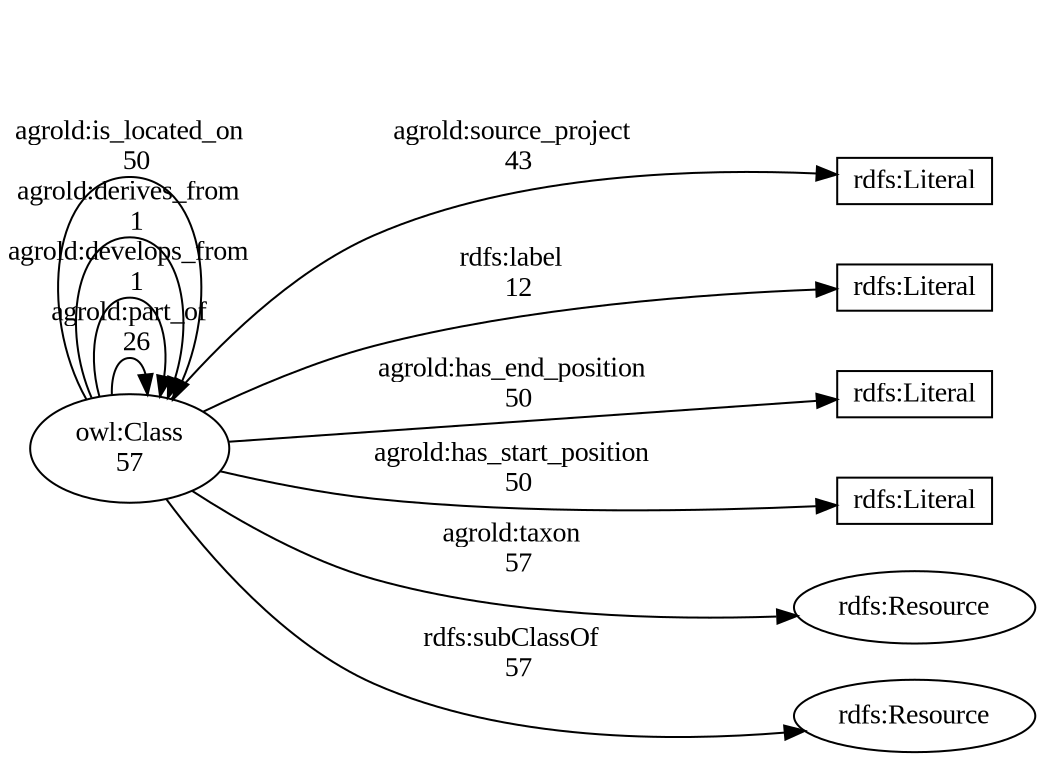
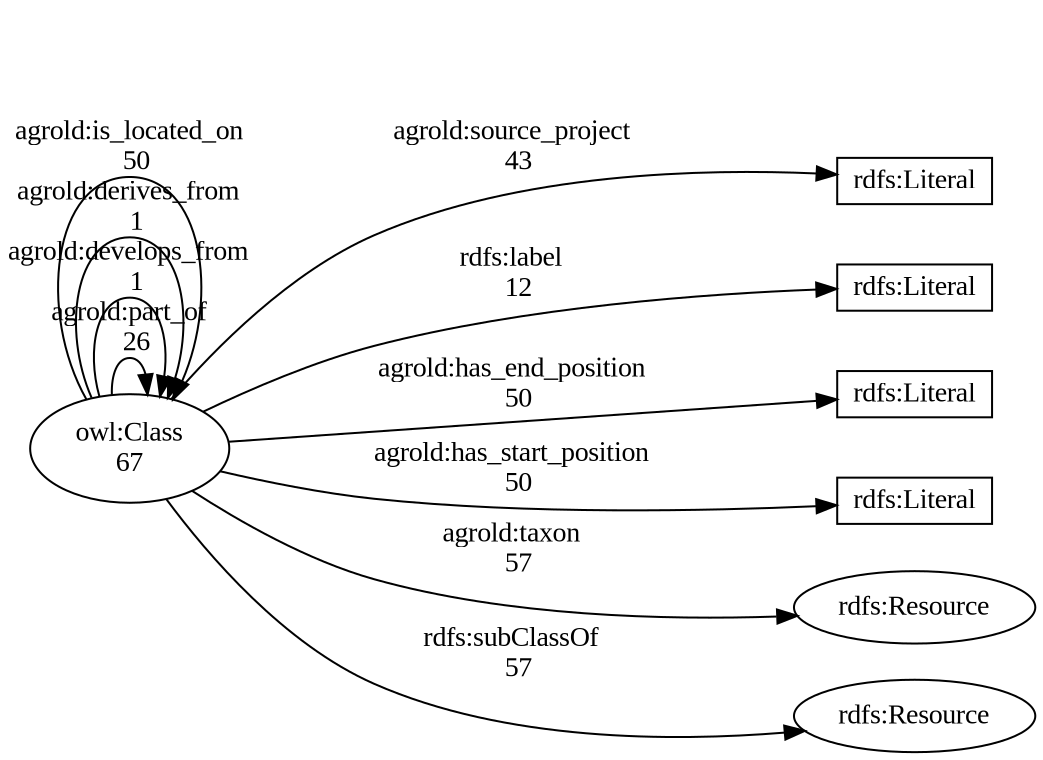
(130, 448) -> (130, 448)
